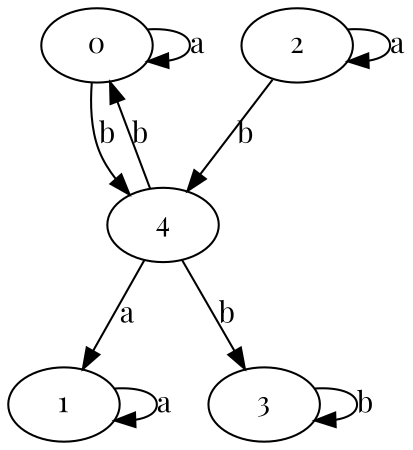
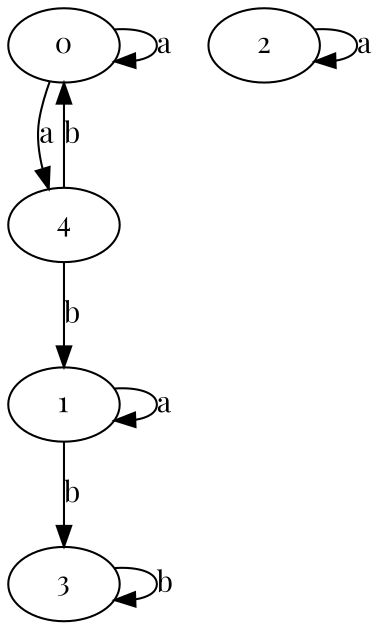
(236, 127) -> none
(108, 135) -> (46, 135)
(208, 305) -> (64, 484)
(127, 315) -> (73, 315)
